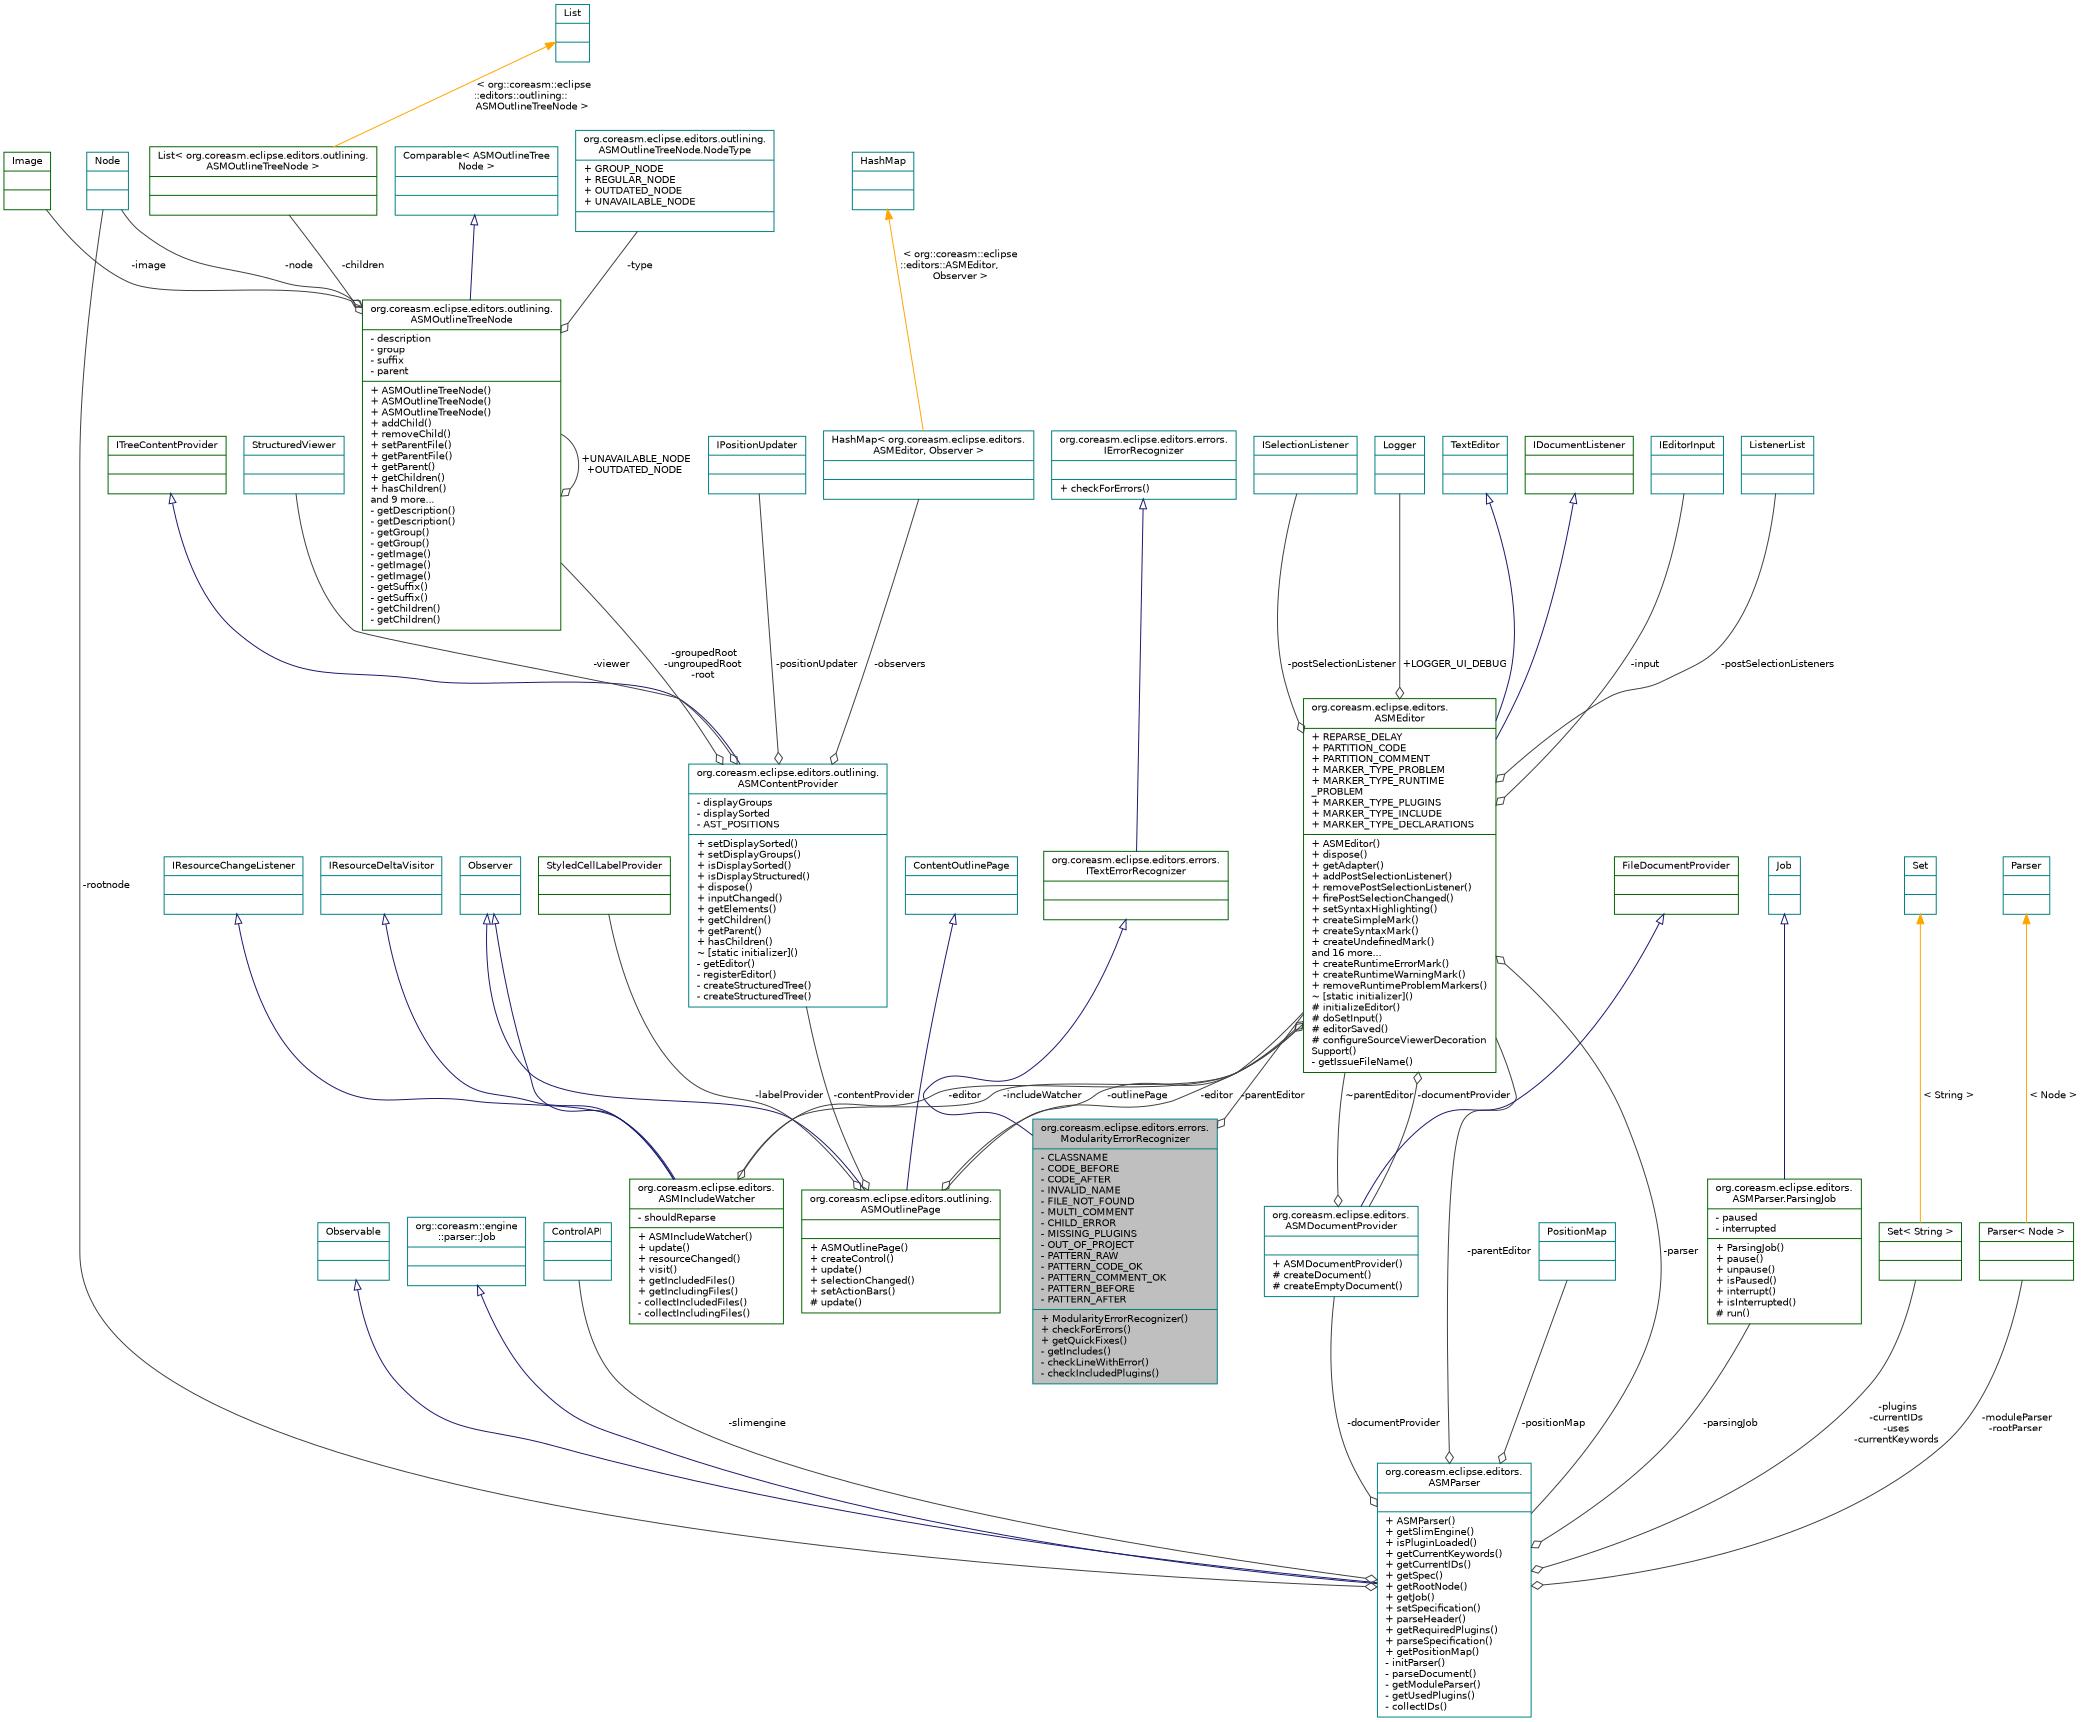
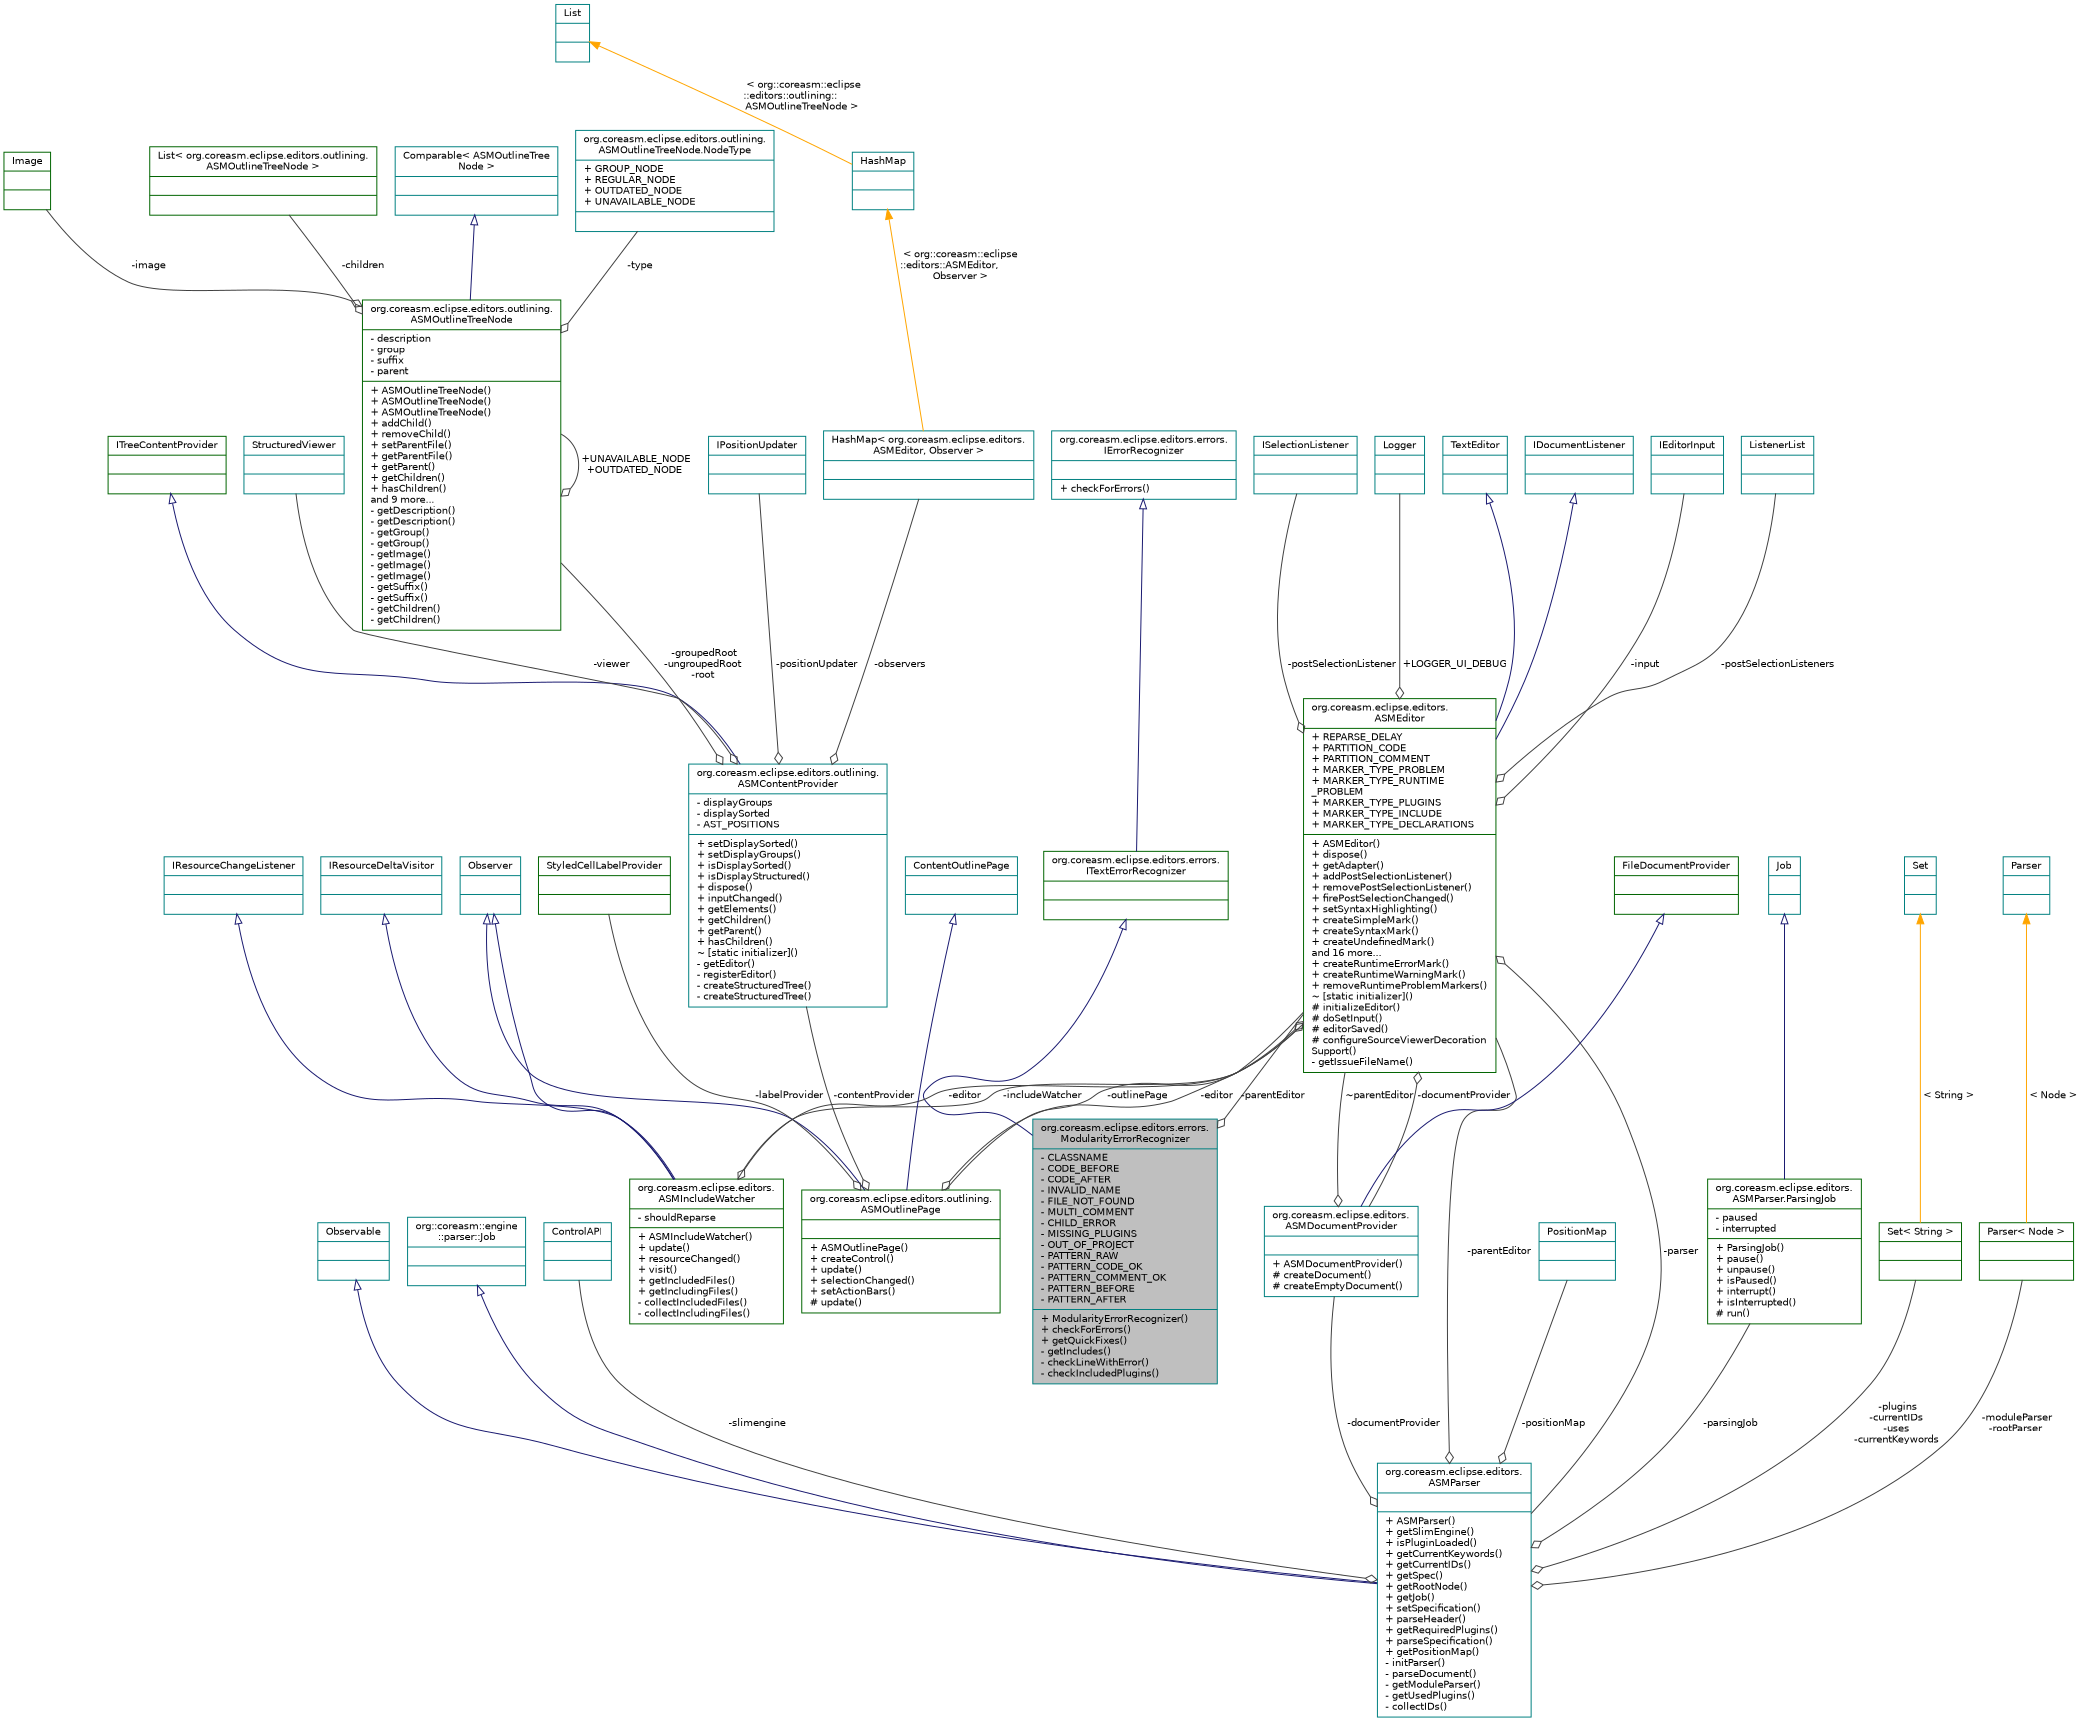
(440, 97) -> (726, 104)
(108, 181) -> none
(1579, 465) -> (1579, 465)
